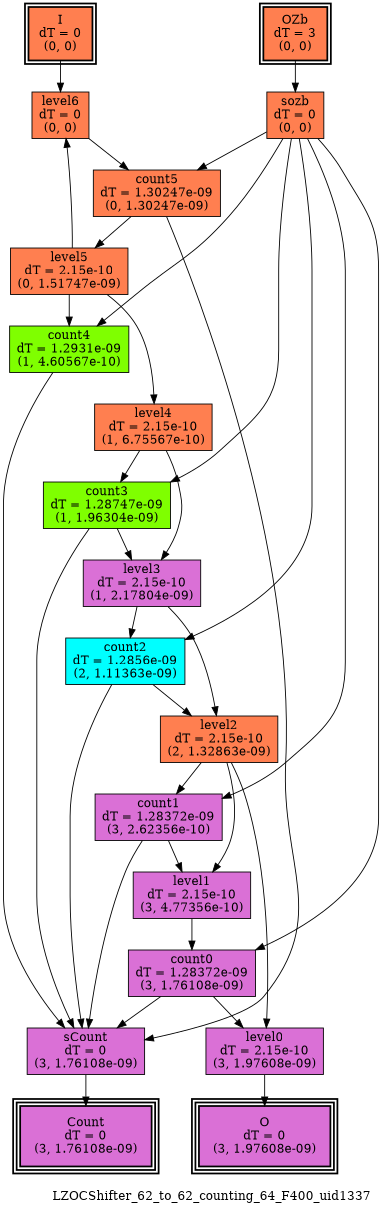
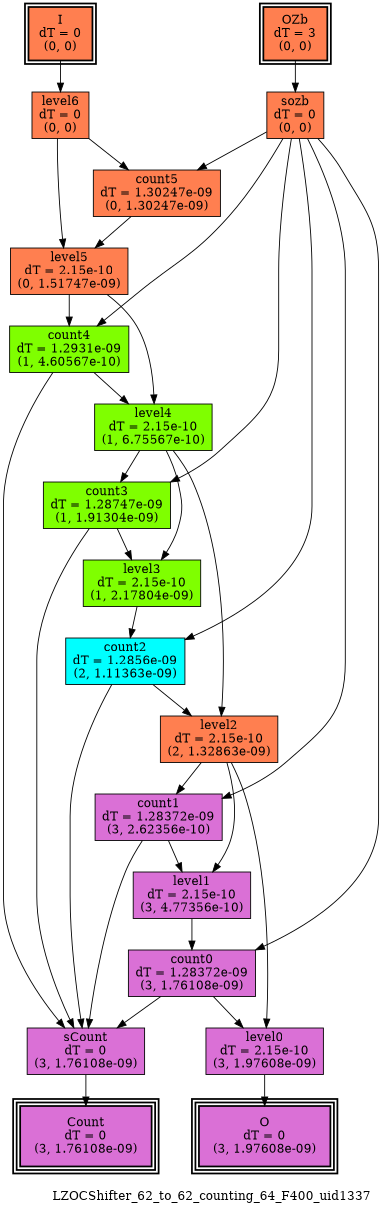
(71, 198) -> (59, 189)
none -> (108, 385)
(153, 427) -> (153, 427)
(107, 505) -> (107, 505)
(142, 583) -> (142, 583)
(200, 653) -> (218, 574)
(283, 663) -> none
